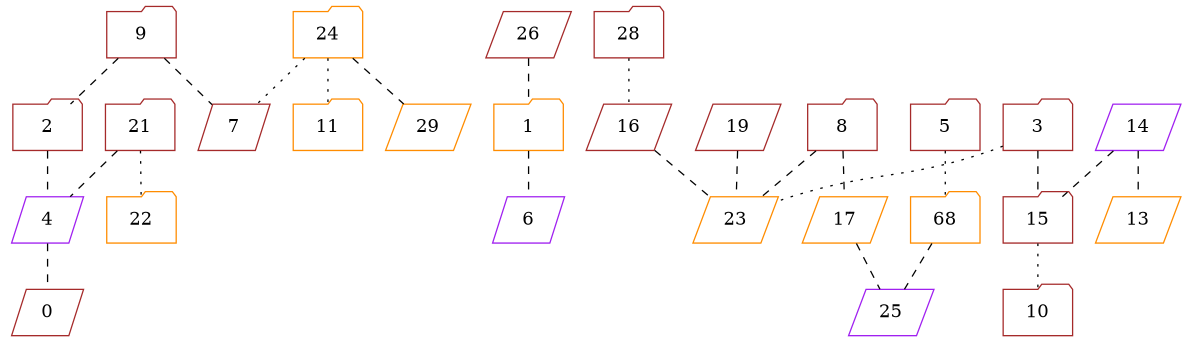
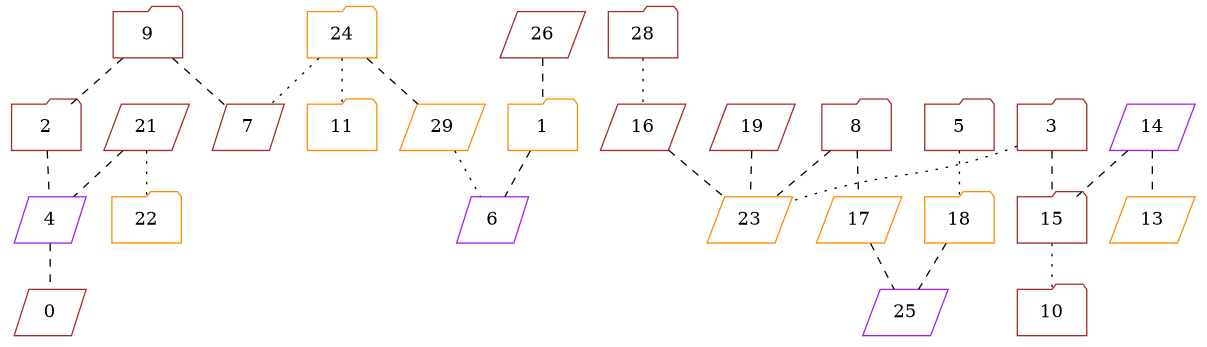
(140, 127) -> (147, 127)
none -> (468, 174)
(945, 220) -> (959, 220)
